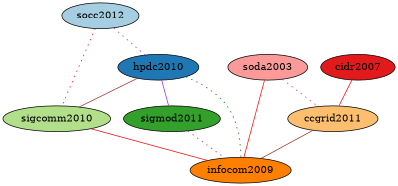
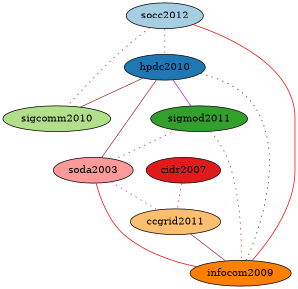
(345, 93) -> (179, 196)
none -> (129, 119)
none -> (146, 145)
(149, 145) -> (295, 122)
